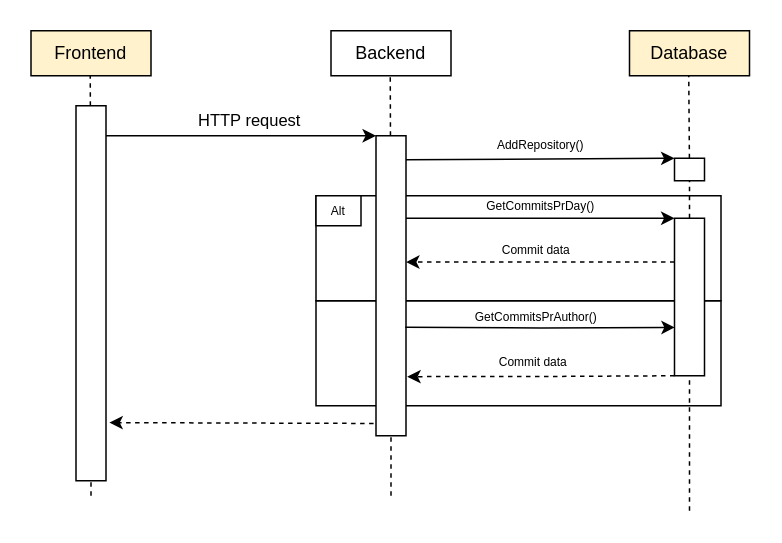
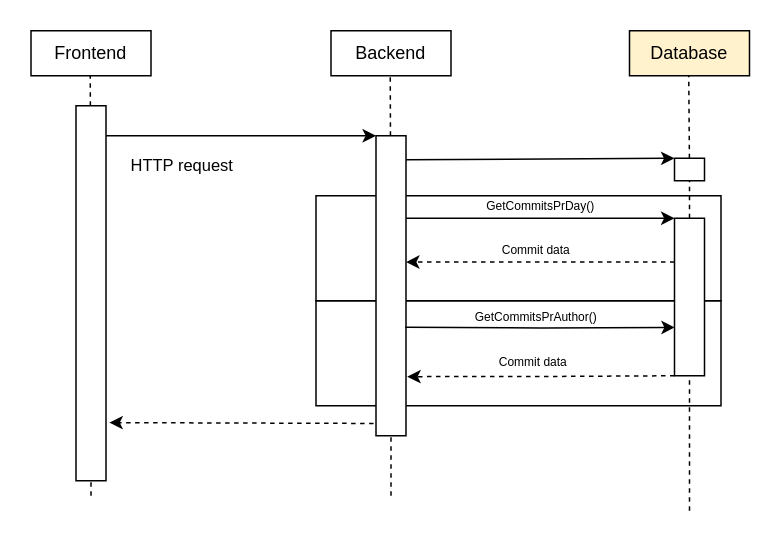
(91, 53) -> (91, 53)
(250, 121) -> (182, 166)
(541, 145) -> none
(338, 211) -> none
